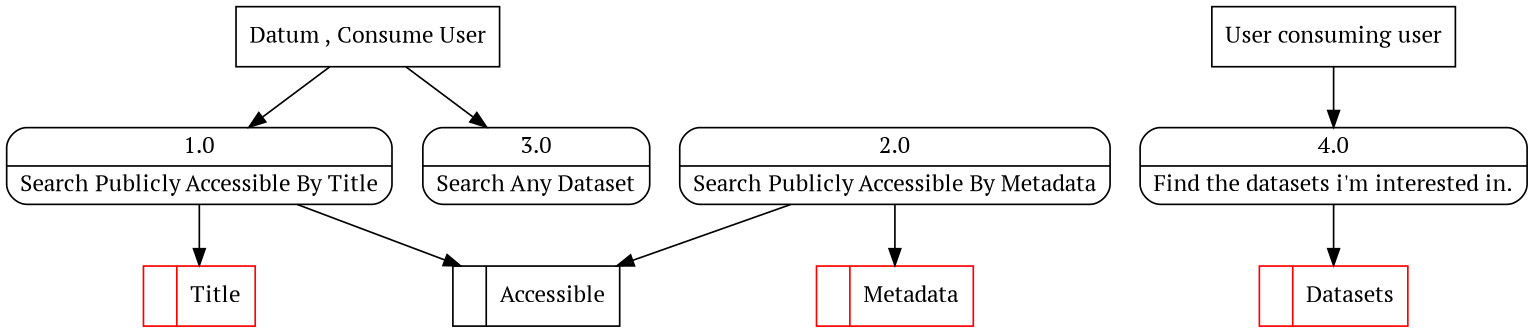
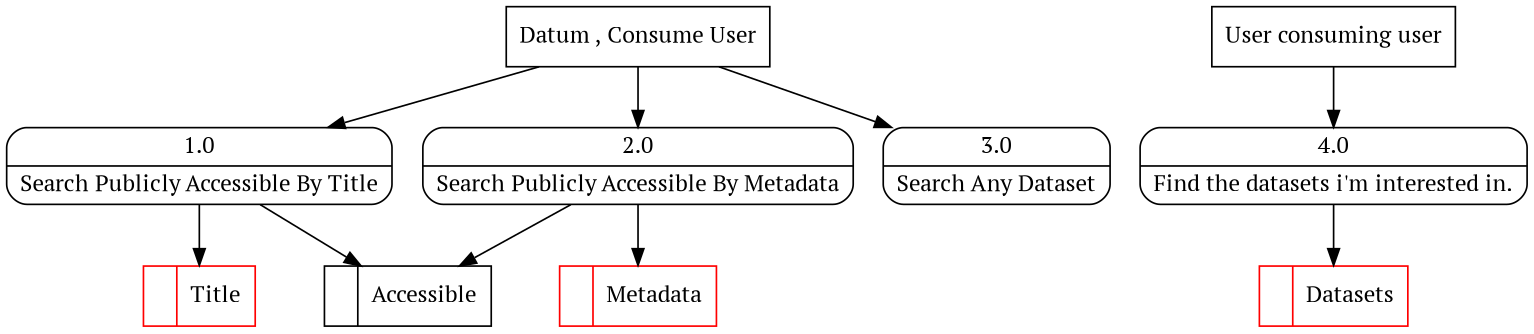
none -> (638, 89)
